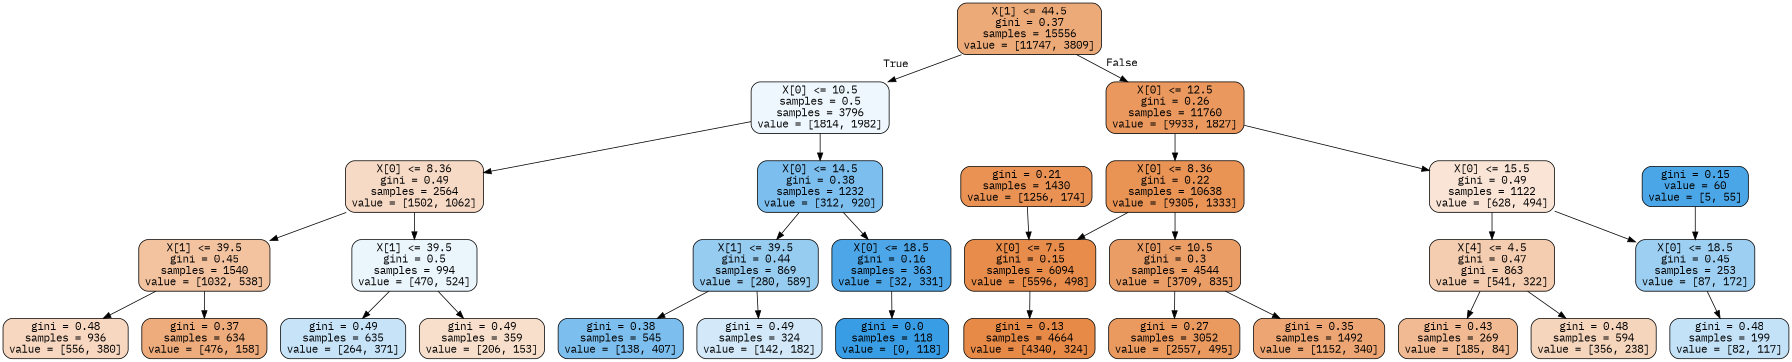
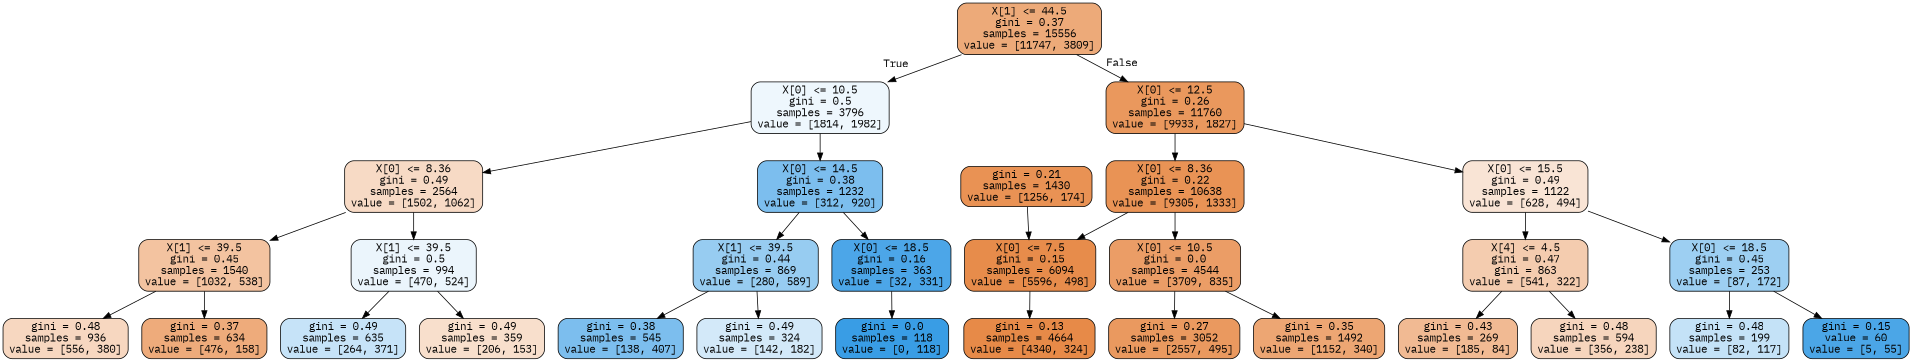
(820, 108) -> (820, 108)
(1695, 219) -> (1794, 303)
(1175, 265) -> (1175, 265)
